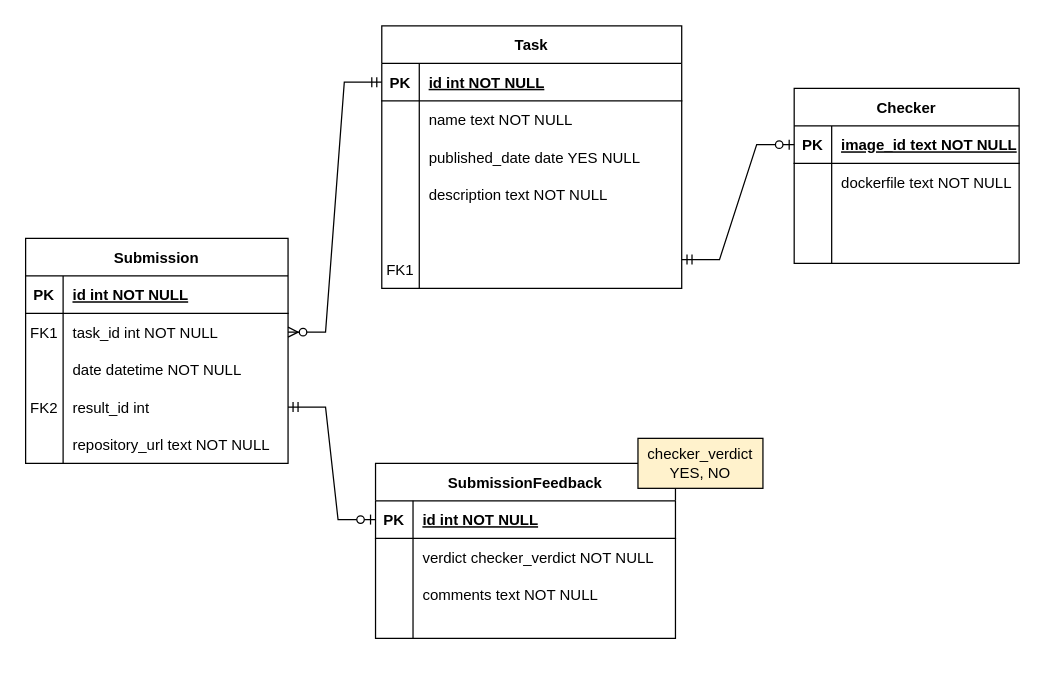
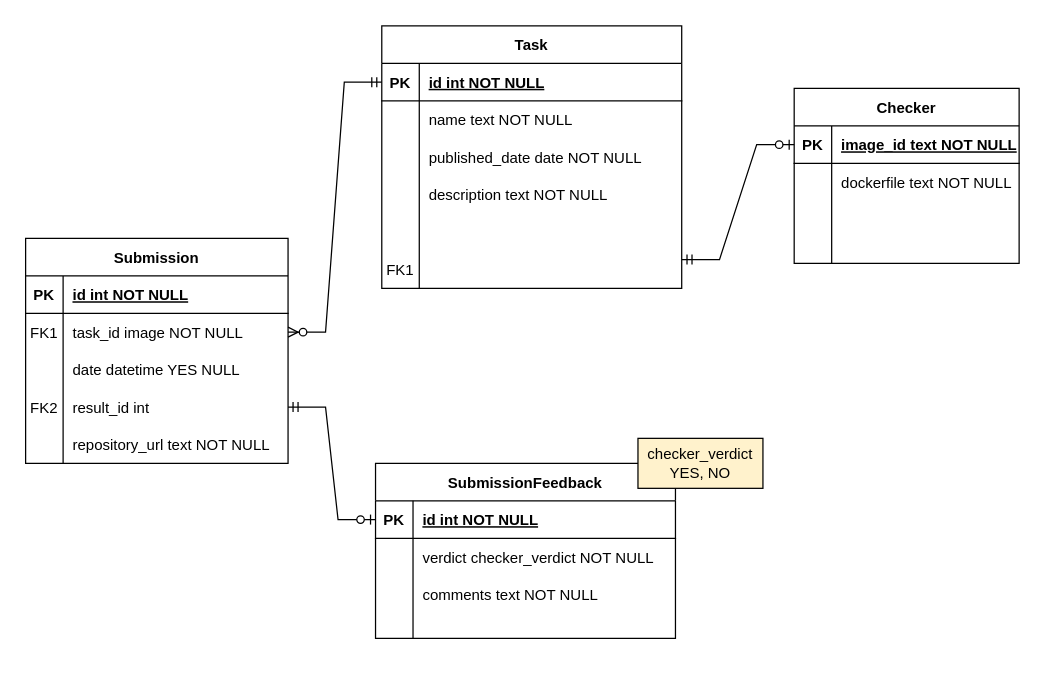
(537, 158) -> (537, 158)
(147, 333) -> (155, 333)
(157, 370) -> (157, 370)
